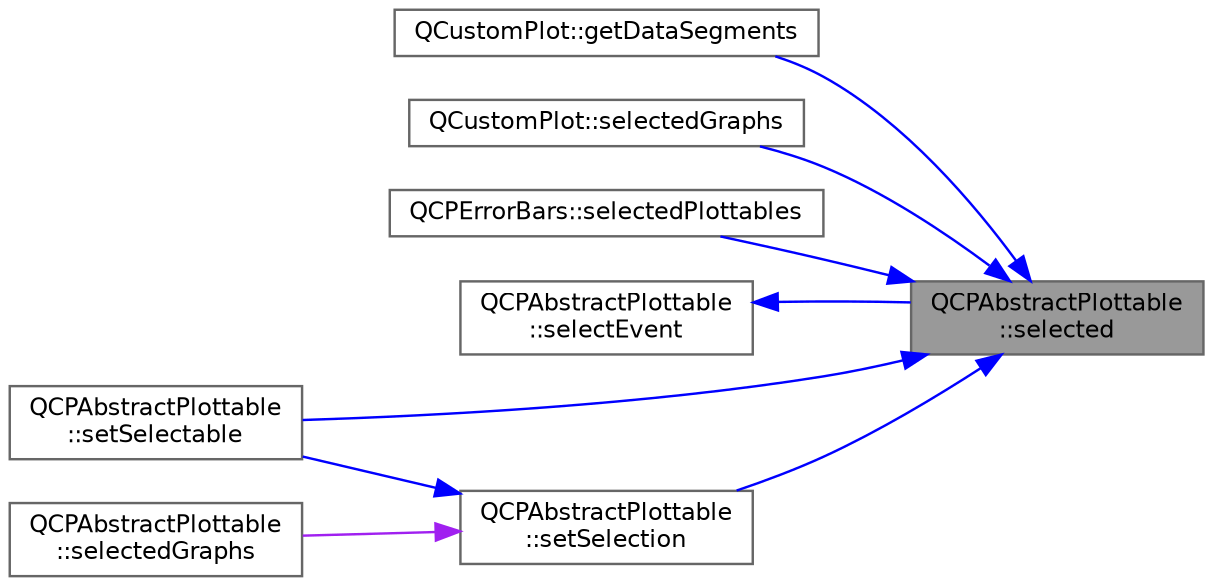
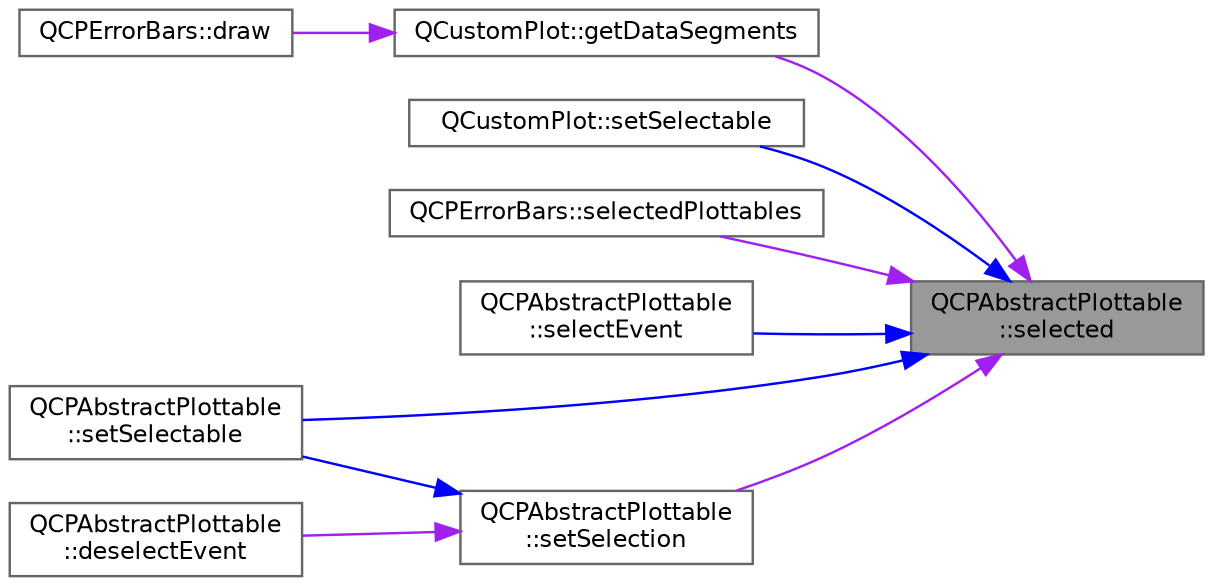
none -> (156, 33)
(607, 123) -> (607, 123)
(910, 141) -> (910, 141)
(805, 255) -> (805, 255)
(844, 301) -> (820, 334)
(863, 437) -> (863, 437)
(156, 540) -> (156, 540)
